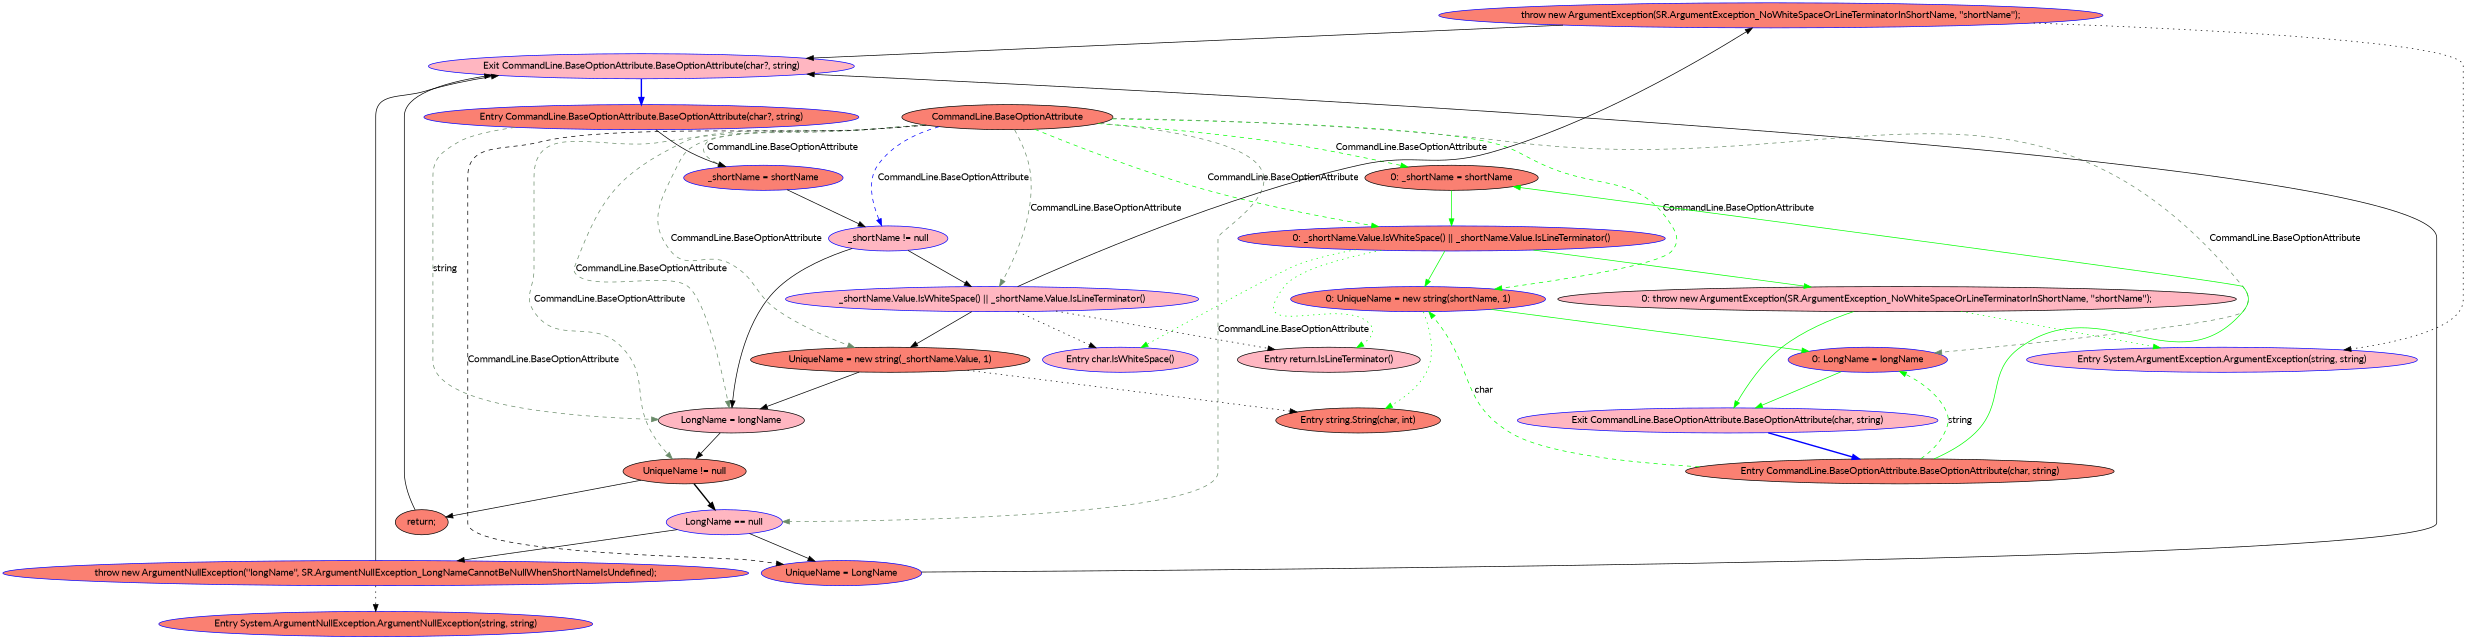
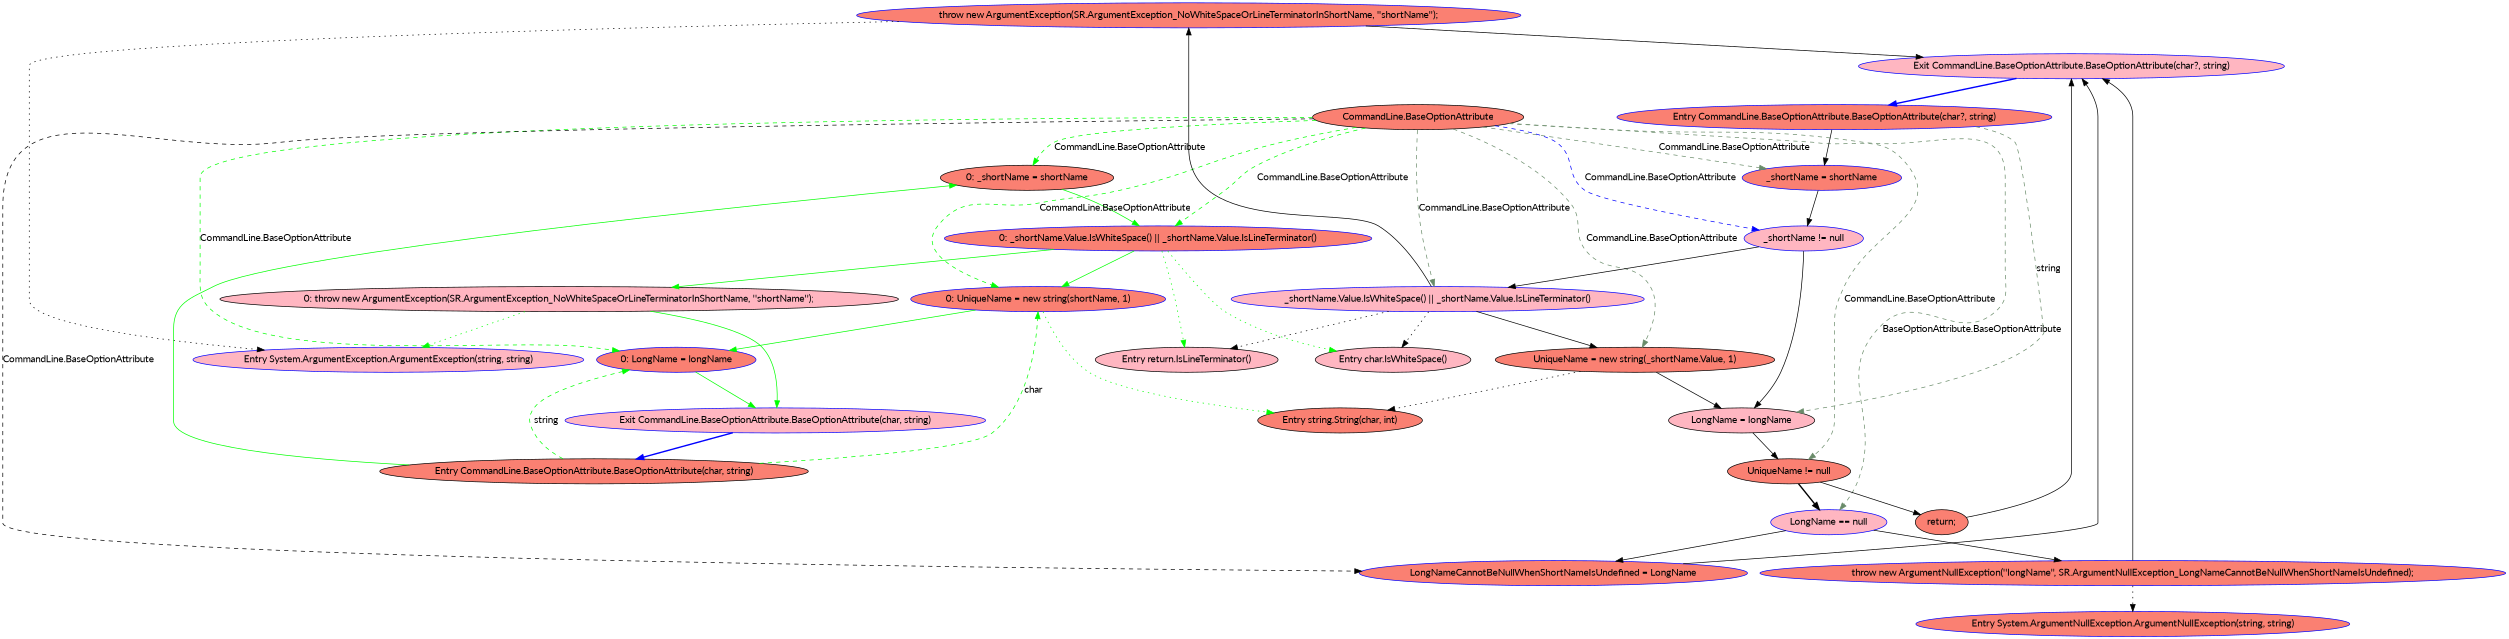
(1905, 135) -> (357, 142)
(613, 192) -> none
(1294, 329) -> (1972, 329)
(1120, 360) -> (1393, 360)
(841, 573) -> (1553, 573)
